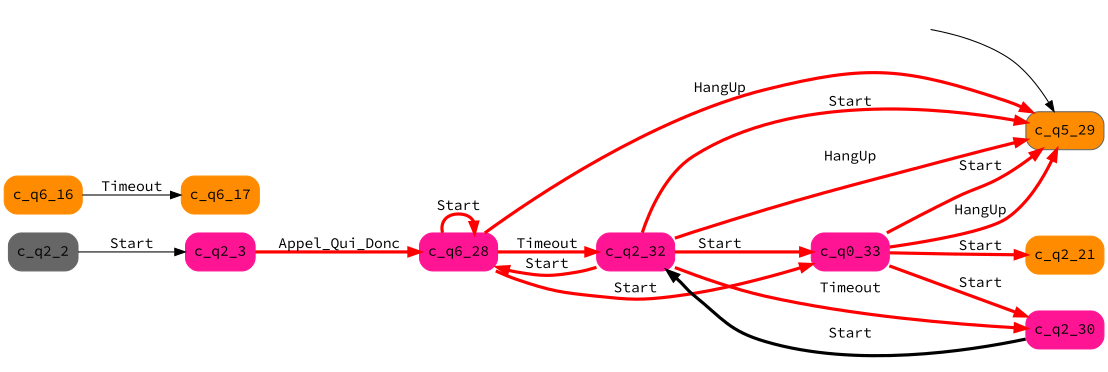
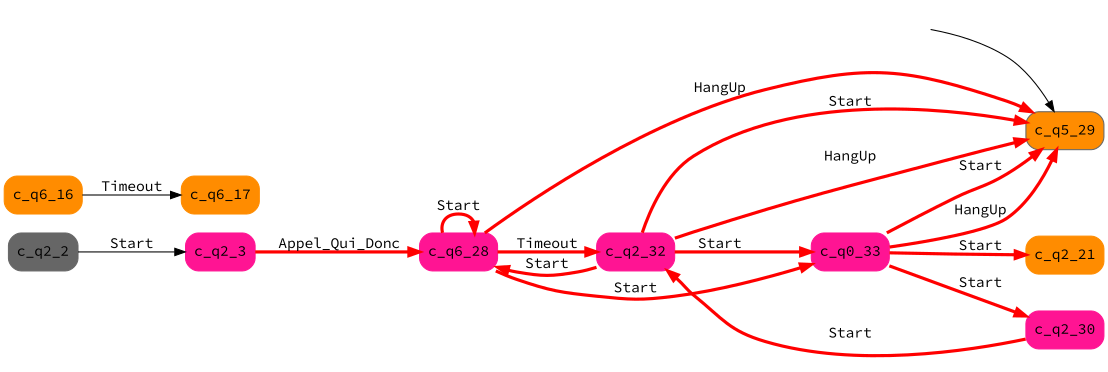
(843, 310) -> none
(840, 354) -> (840, 354)
